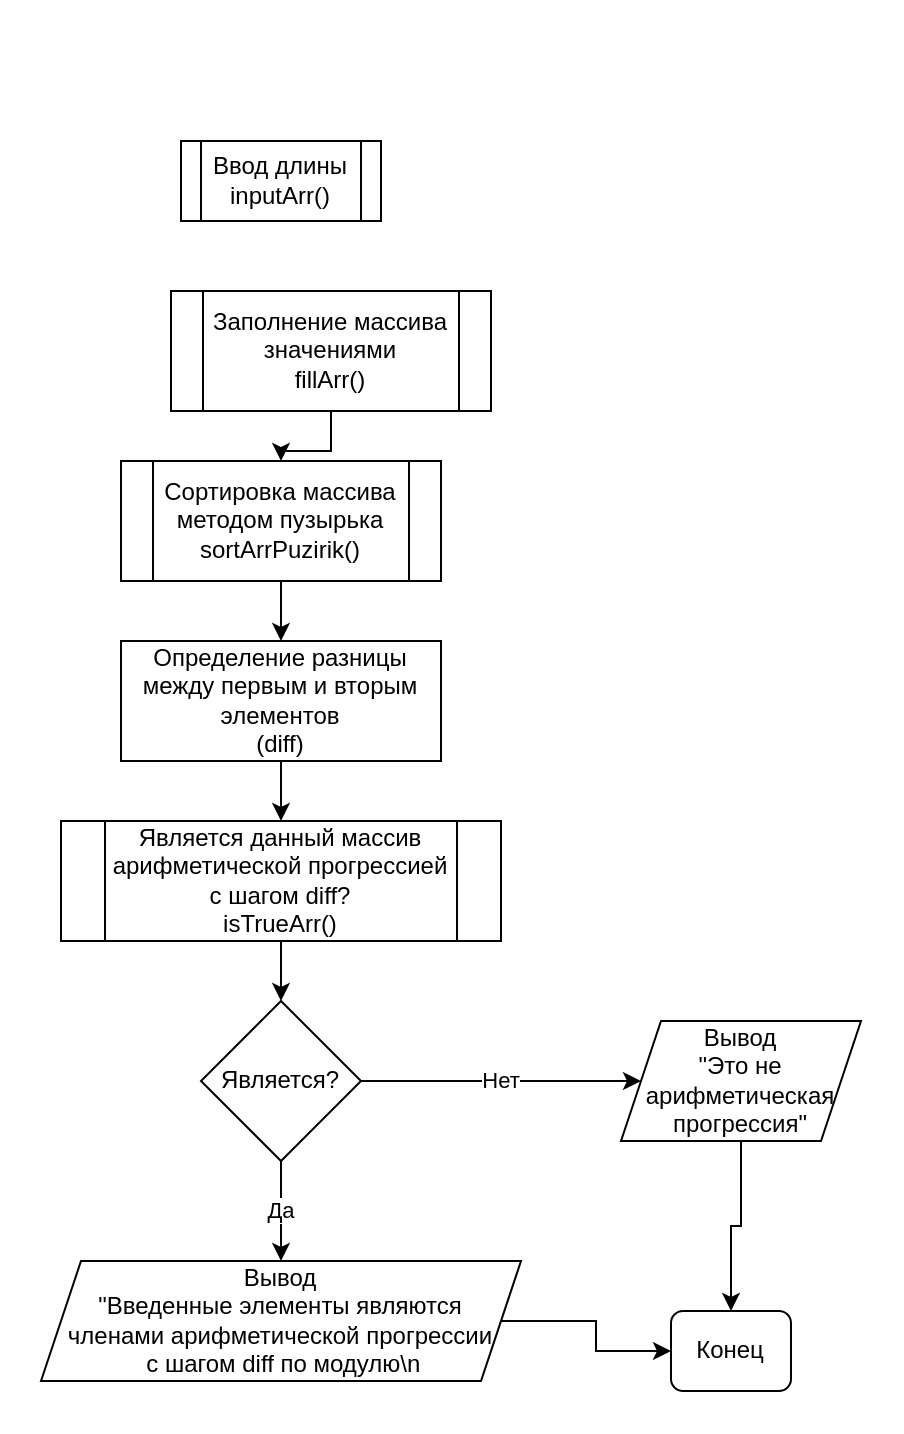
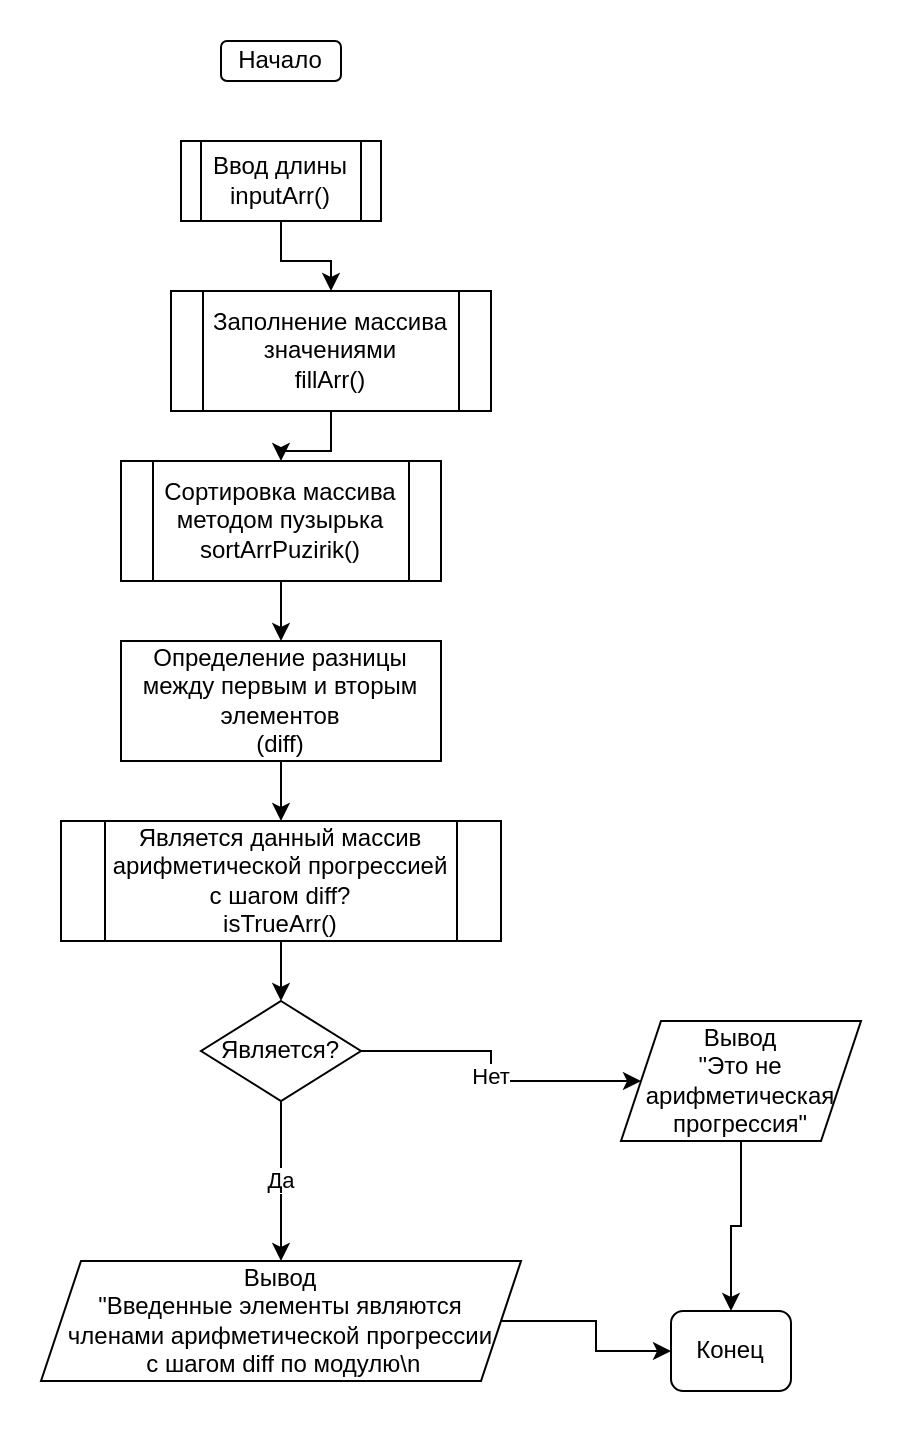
none -> (281, 61)
none -> (294, 261)
(281, 1081) -> (281, 1051)
